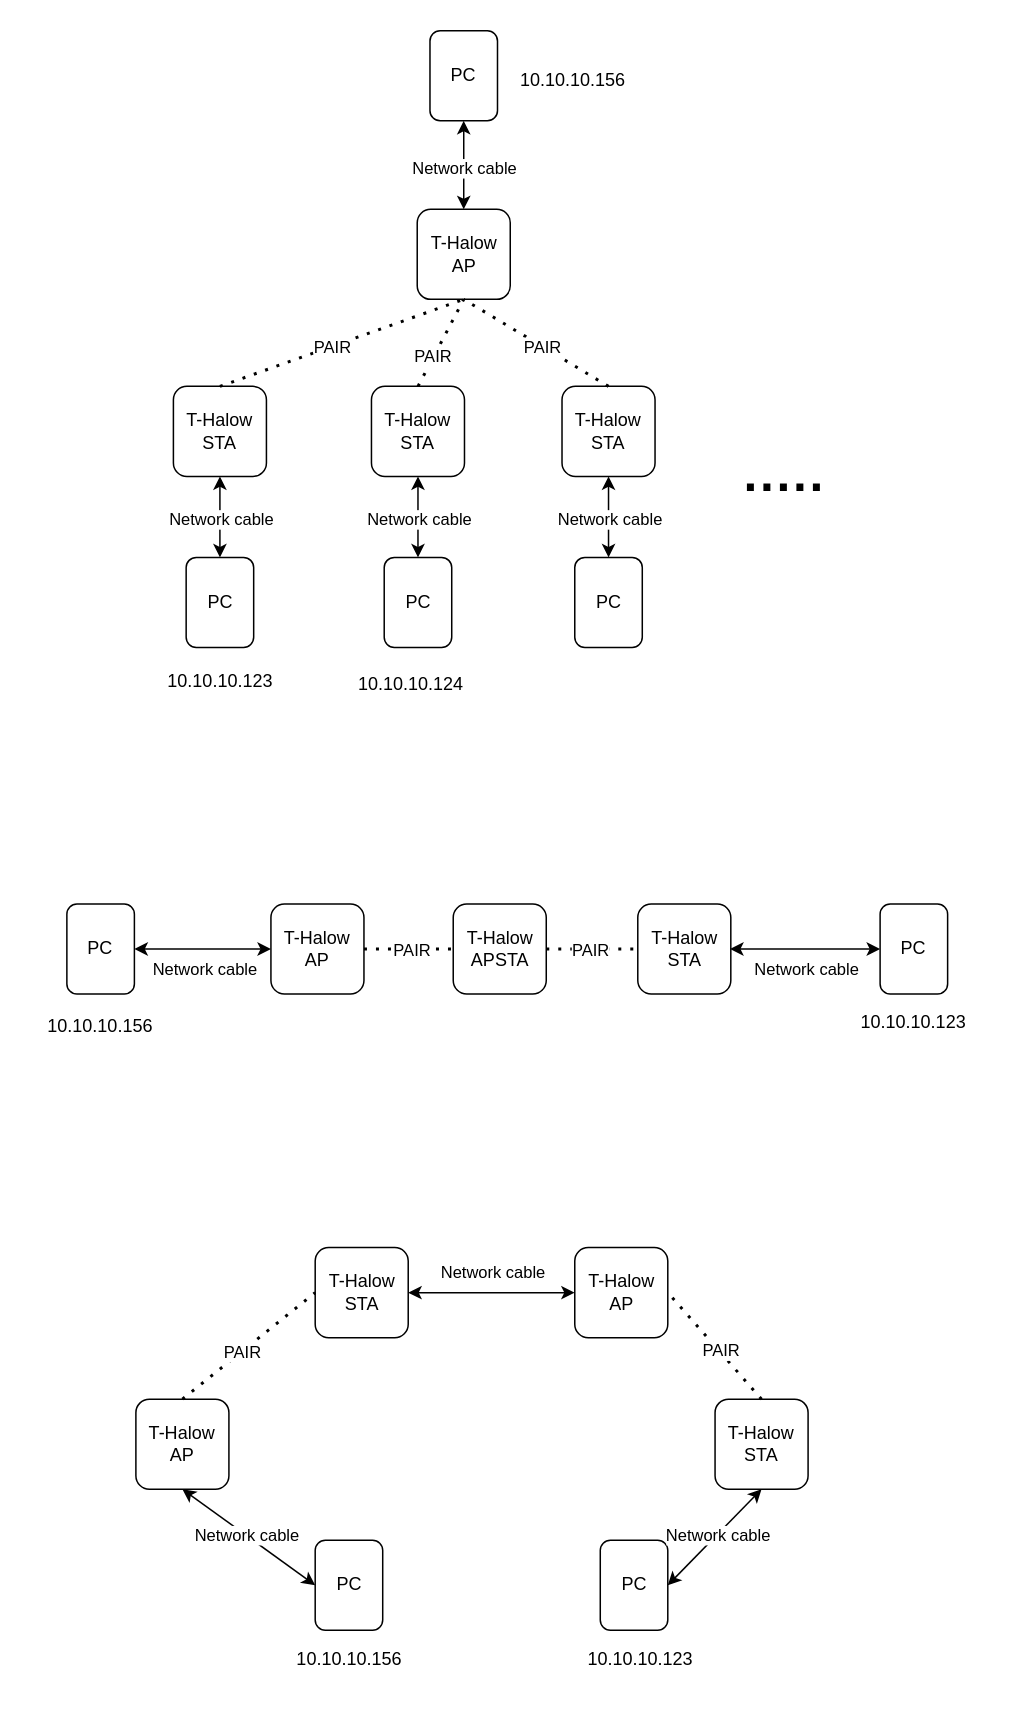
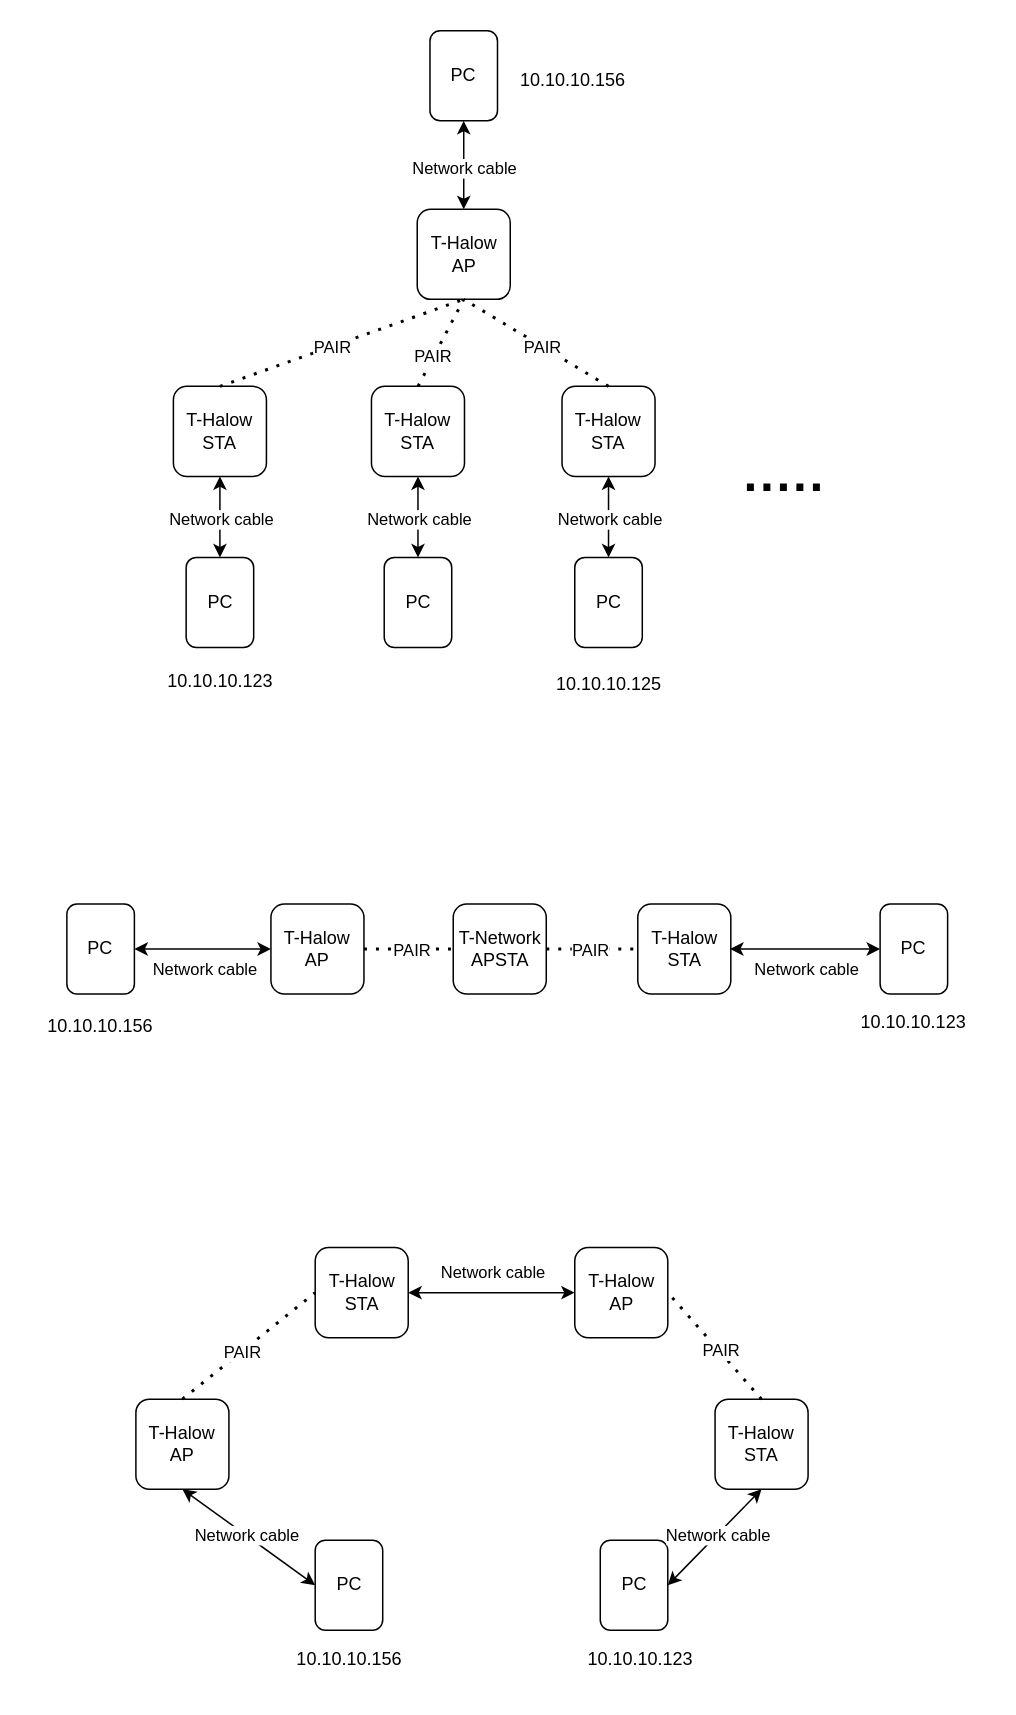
(411, 685) -> none
none -> (608, 685)
(500, 949) -> (500, 949)
